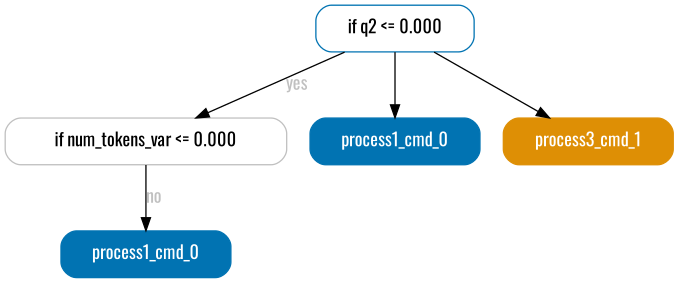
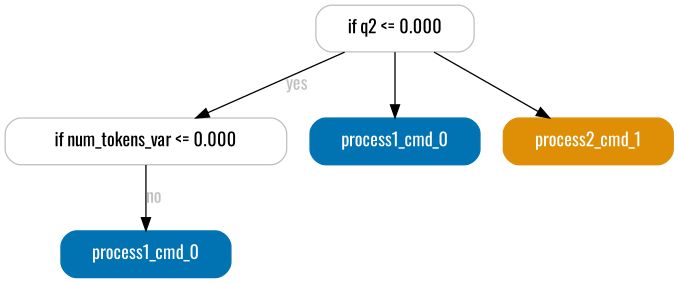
(395, 29) -> (395, 29)
(588, 141) -> (588, 141)
